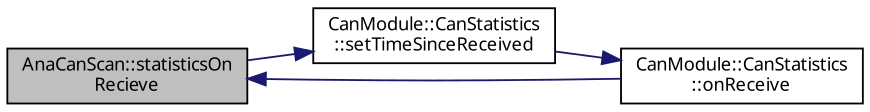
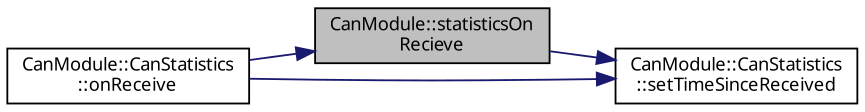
(579, 55) -> (423, 80)
(127, 76) -> (432, 36)
